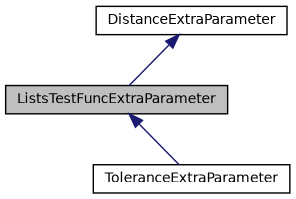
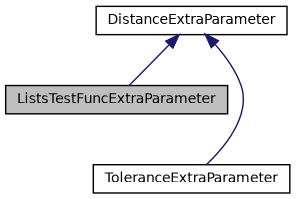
(159, 145) -> (243, 107)
